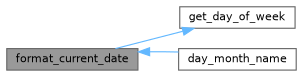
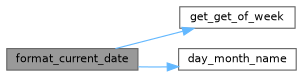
(237, 18) -> (237, 18)
(164, 52) -> (153, 67)
